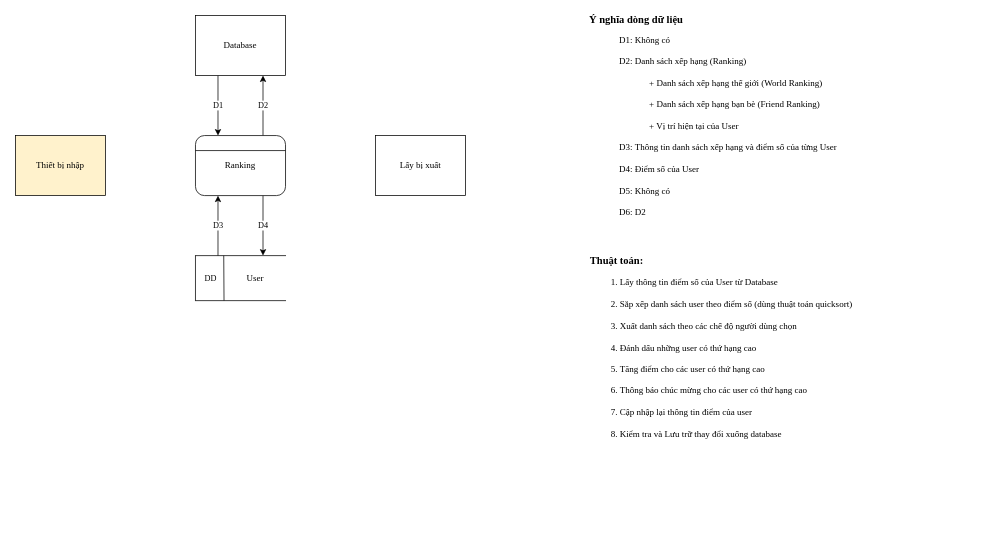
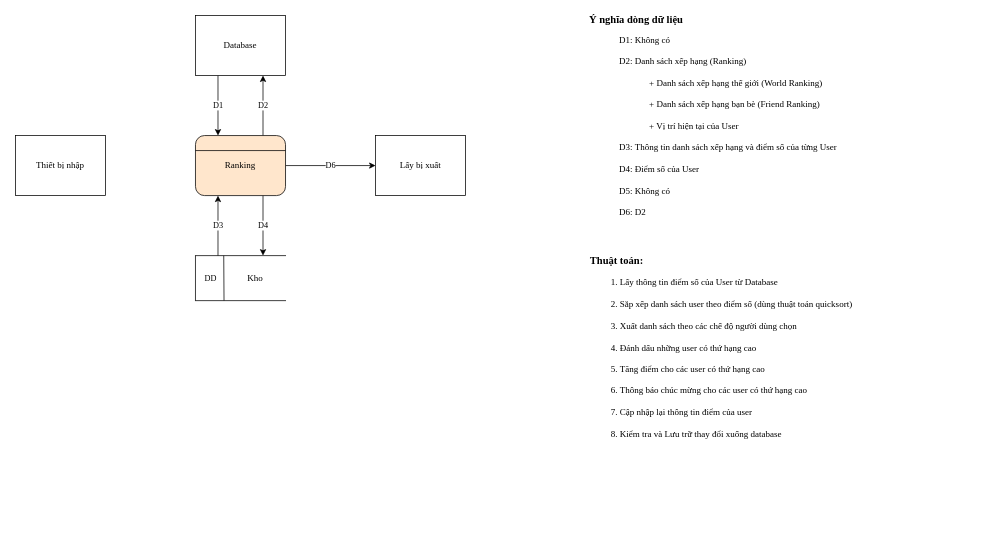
(60, 165) -> (60, 165)
(240, 165) -> (240, 165)
none -> (327, 165)
(240, 278) -> (240, 278)
